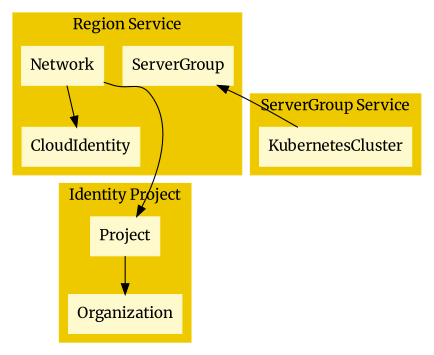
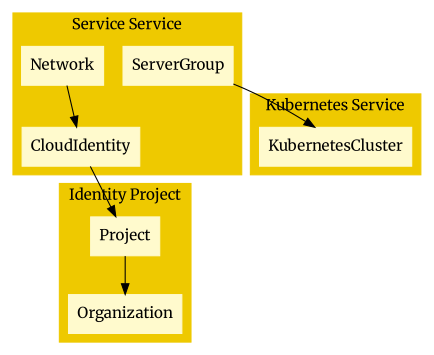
(127, 25) -> (127, 25)
(336, 106) -> (336, 106)
(263, 108) -> (270, 101)
(162, 126) -> (103, 191)
